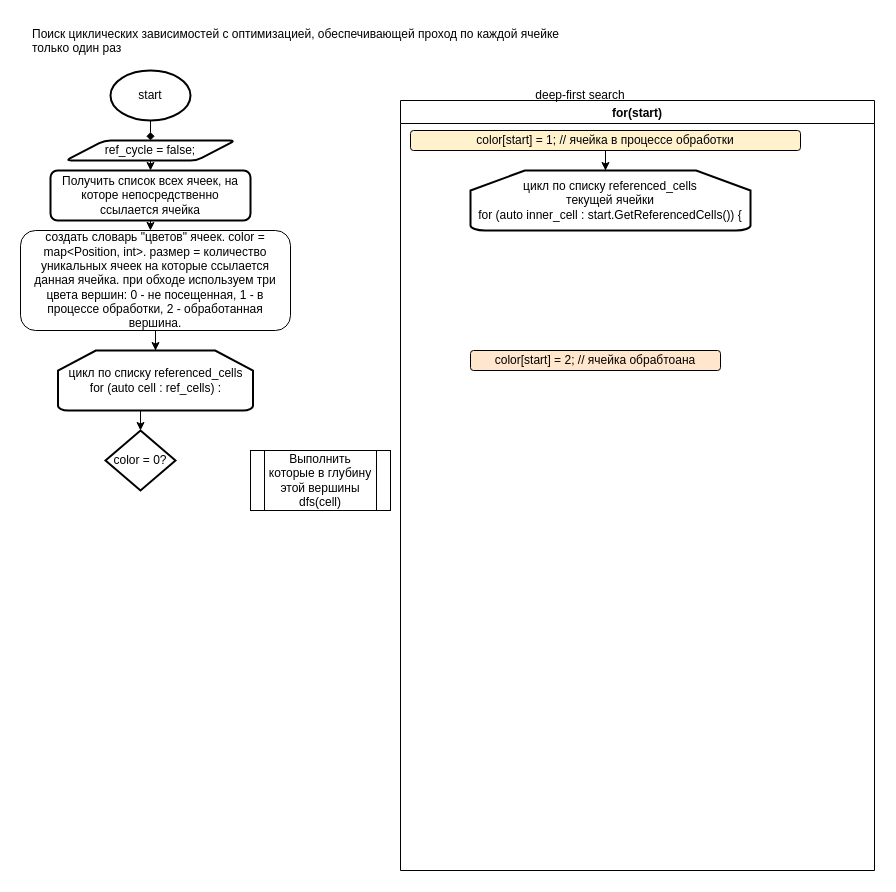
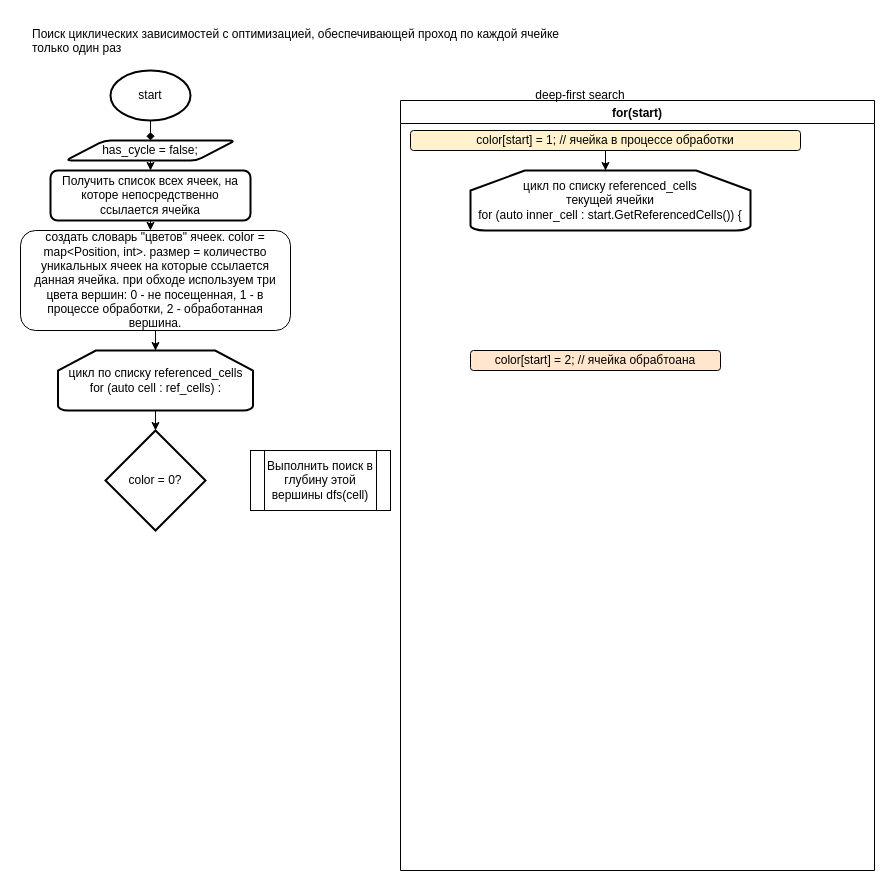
(151, 151) -> (151, 151)
(141, 461) -> (156, 481)
(321, 481) -> (321, 481)
